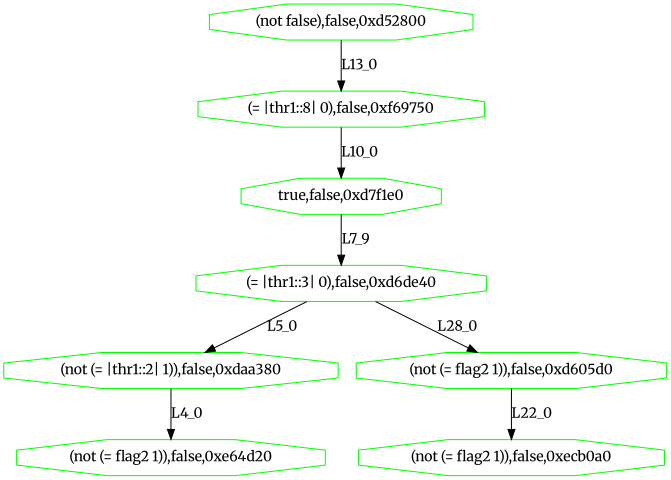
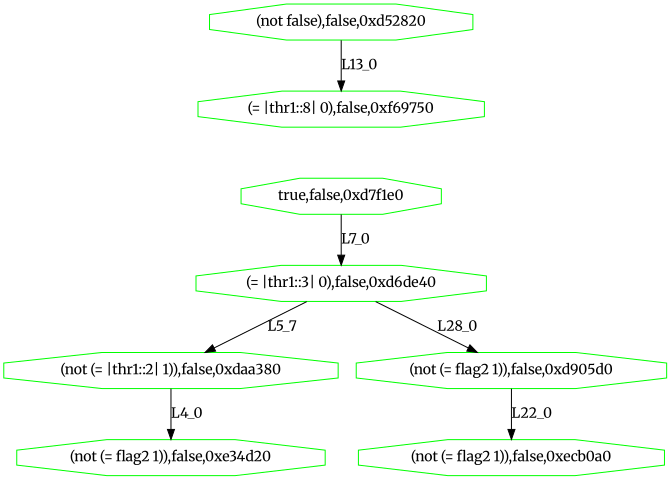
(341, 22) -> (341, 22)
(341, 148) -> none
(356, 240) -> (356, 240)
(283, 327) -> (283, 327)
(511, 371) -> (511, 371)
(171, 458) -> (171, 458)
